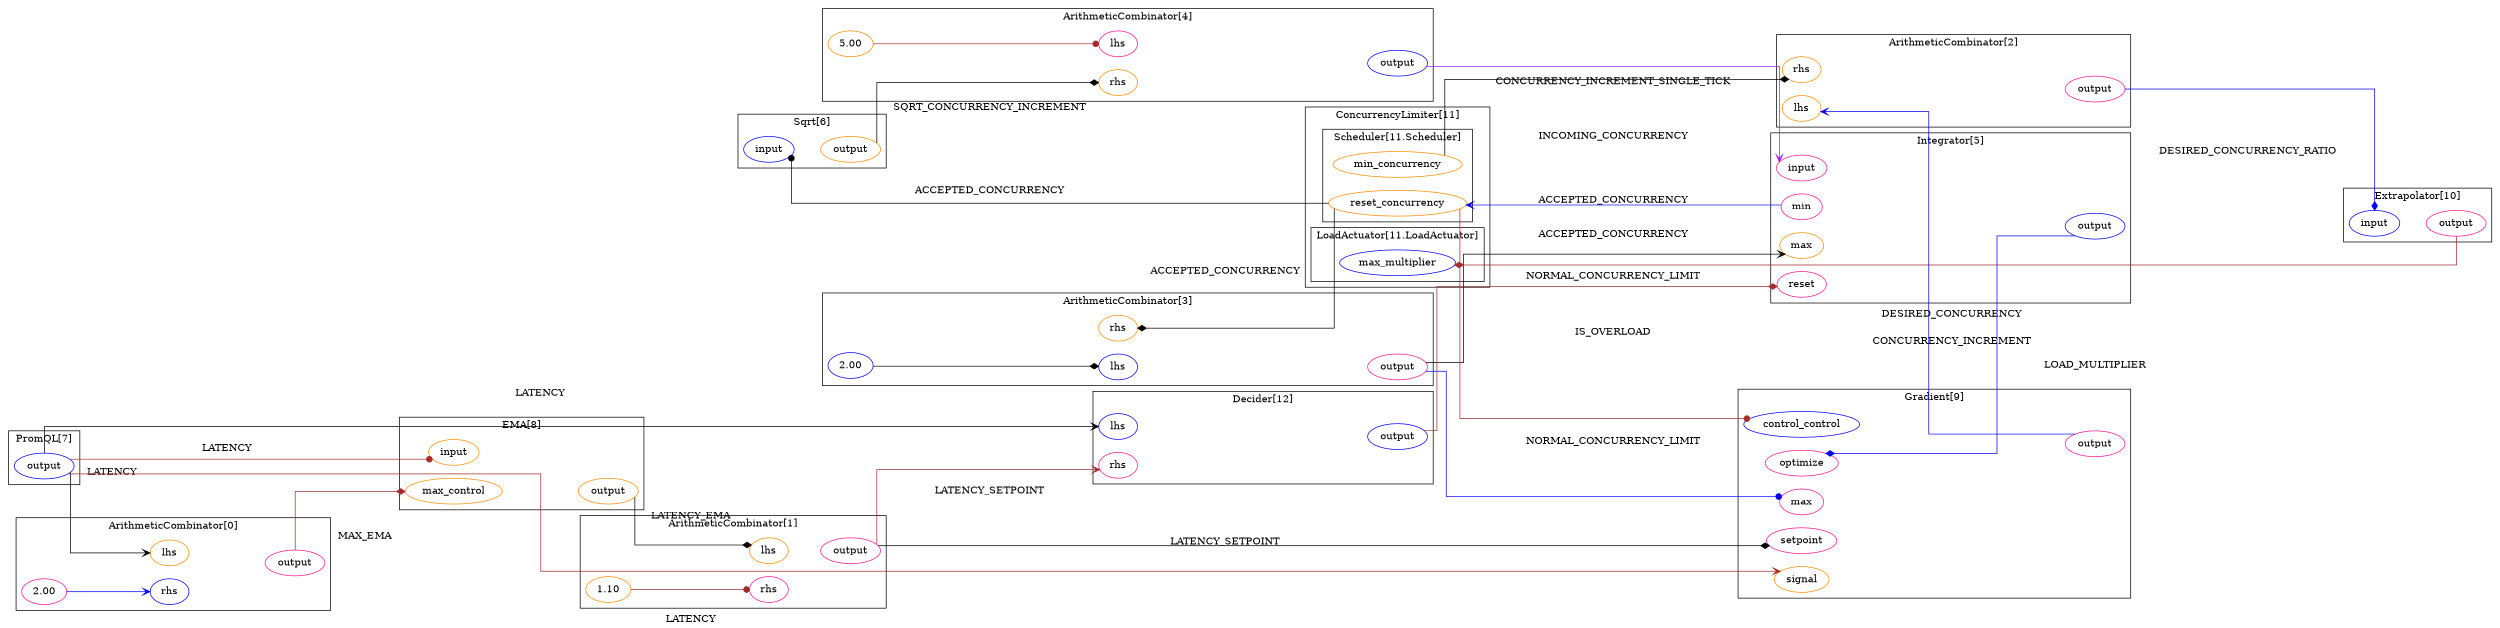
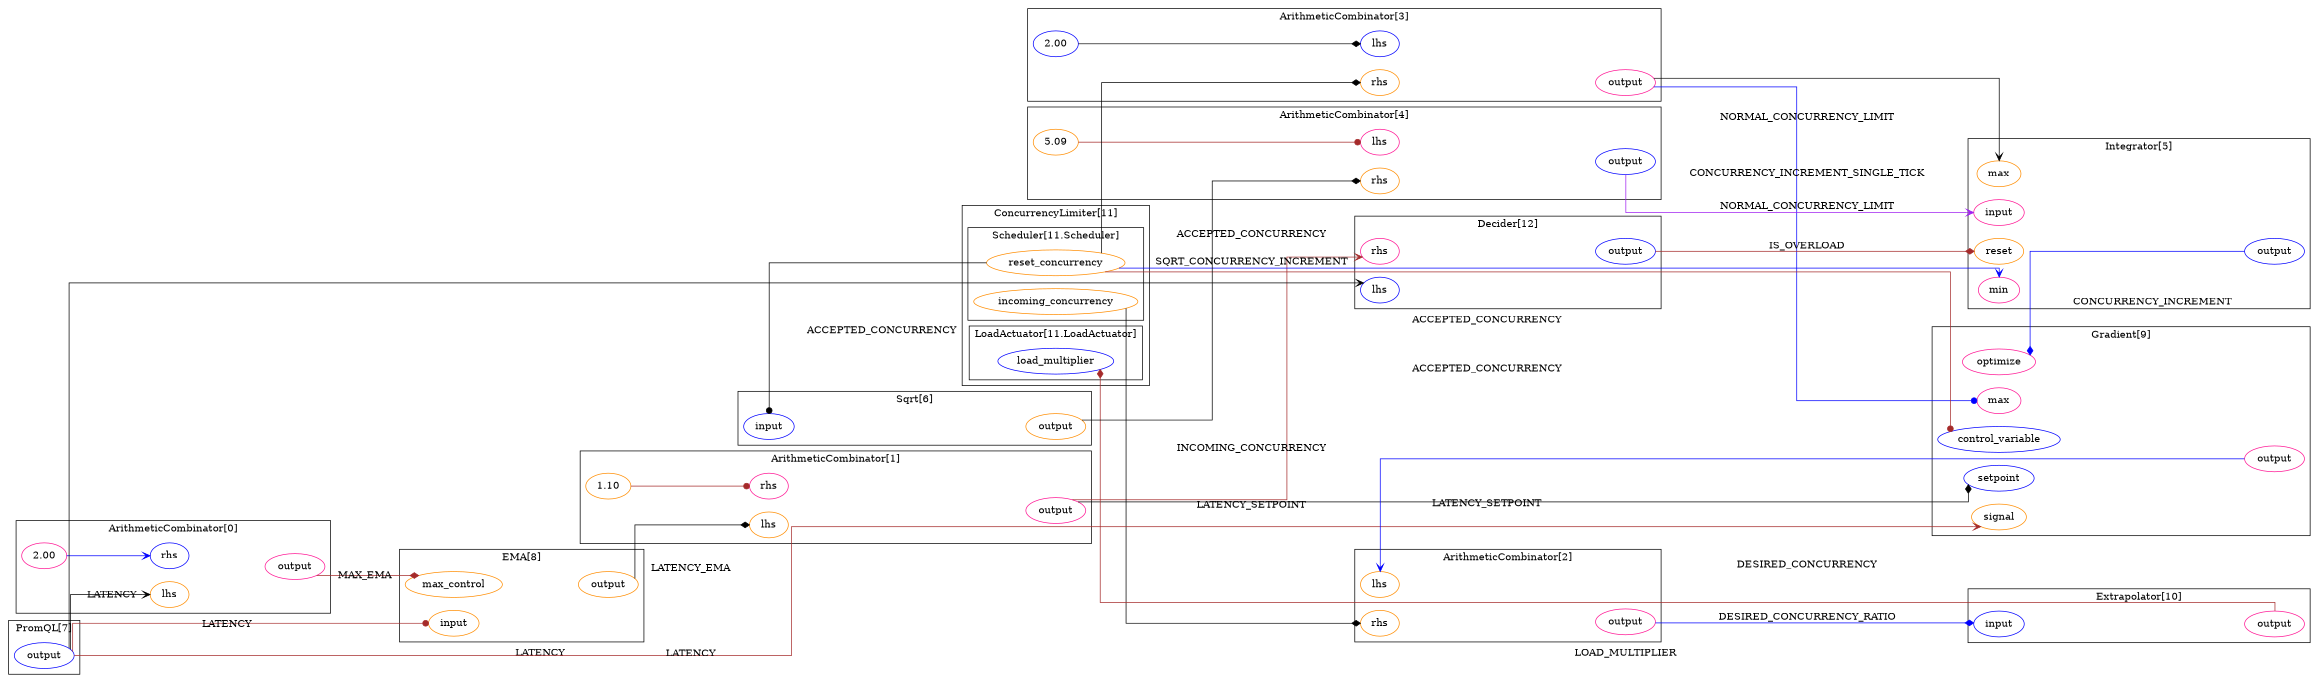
(851, 44) -> (1056, 142)
(1398, 164) -> (1056, 302)
(1627, 205) -> (1560, 268)
(1398, 263) -> (1056, 361)
(1802, 284) -> (1999, 251)
(1802, 424) -> (1999, 439)
(1802, 541) -> (1999, 478)
